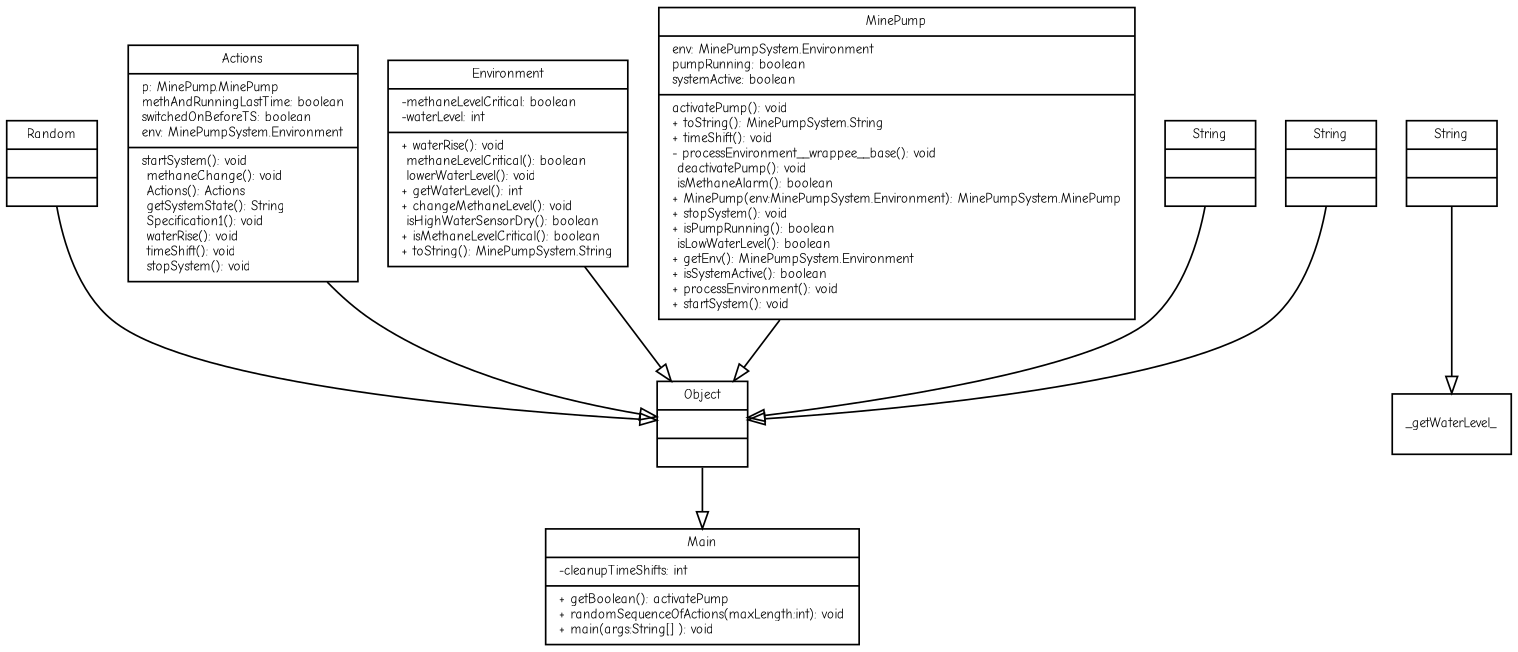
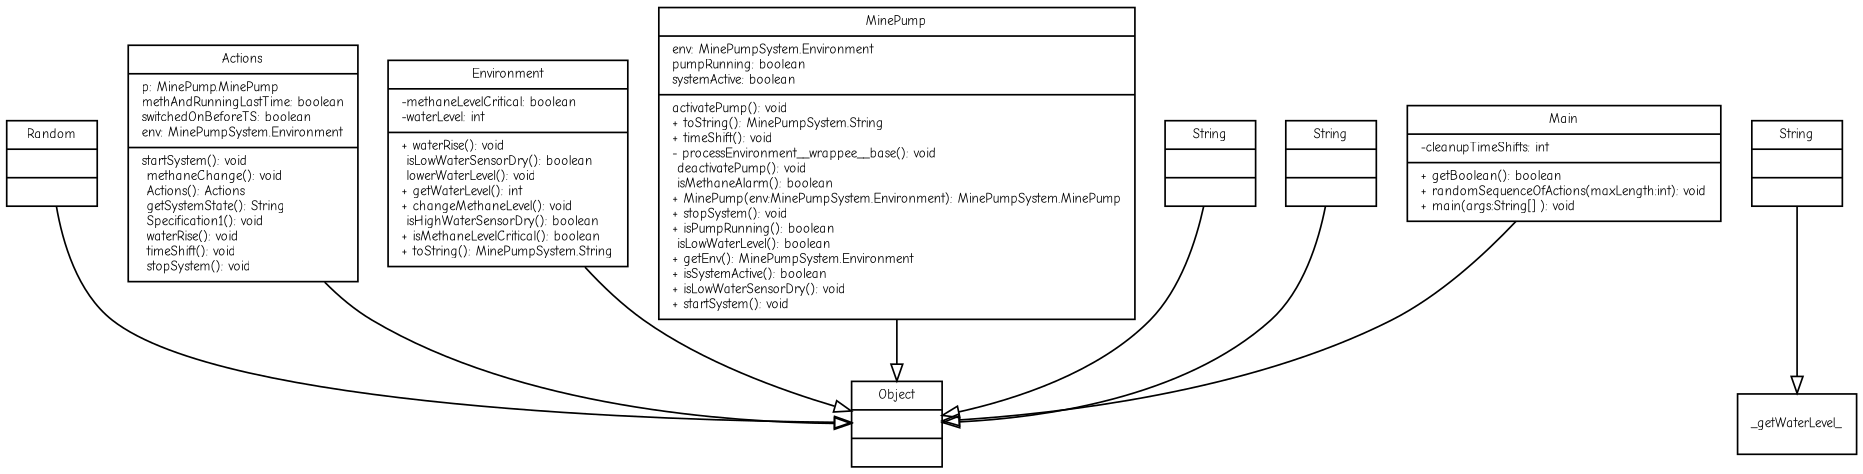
(495, 161) -> (498, 161)
(756, 289) -> (759, 289)
(702, 490) -> (1258, 371)
(645, 599) -> (1492, 176)
